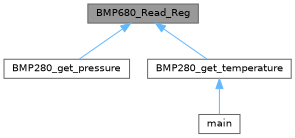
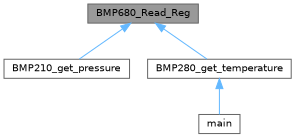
(67, 69) -> (67, 69)
